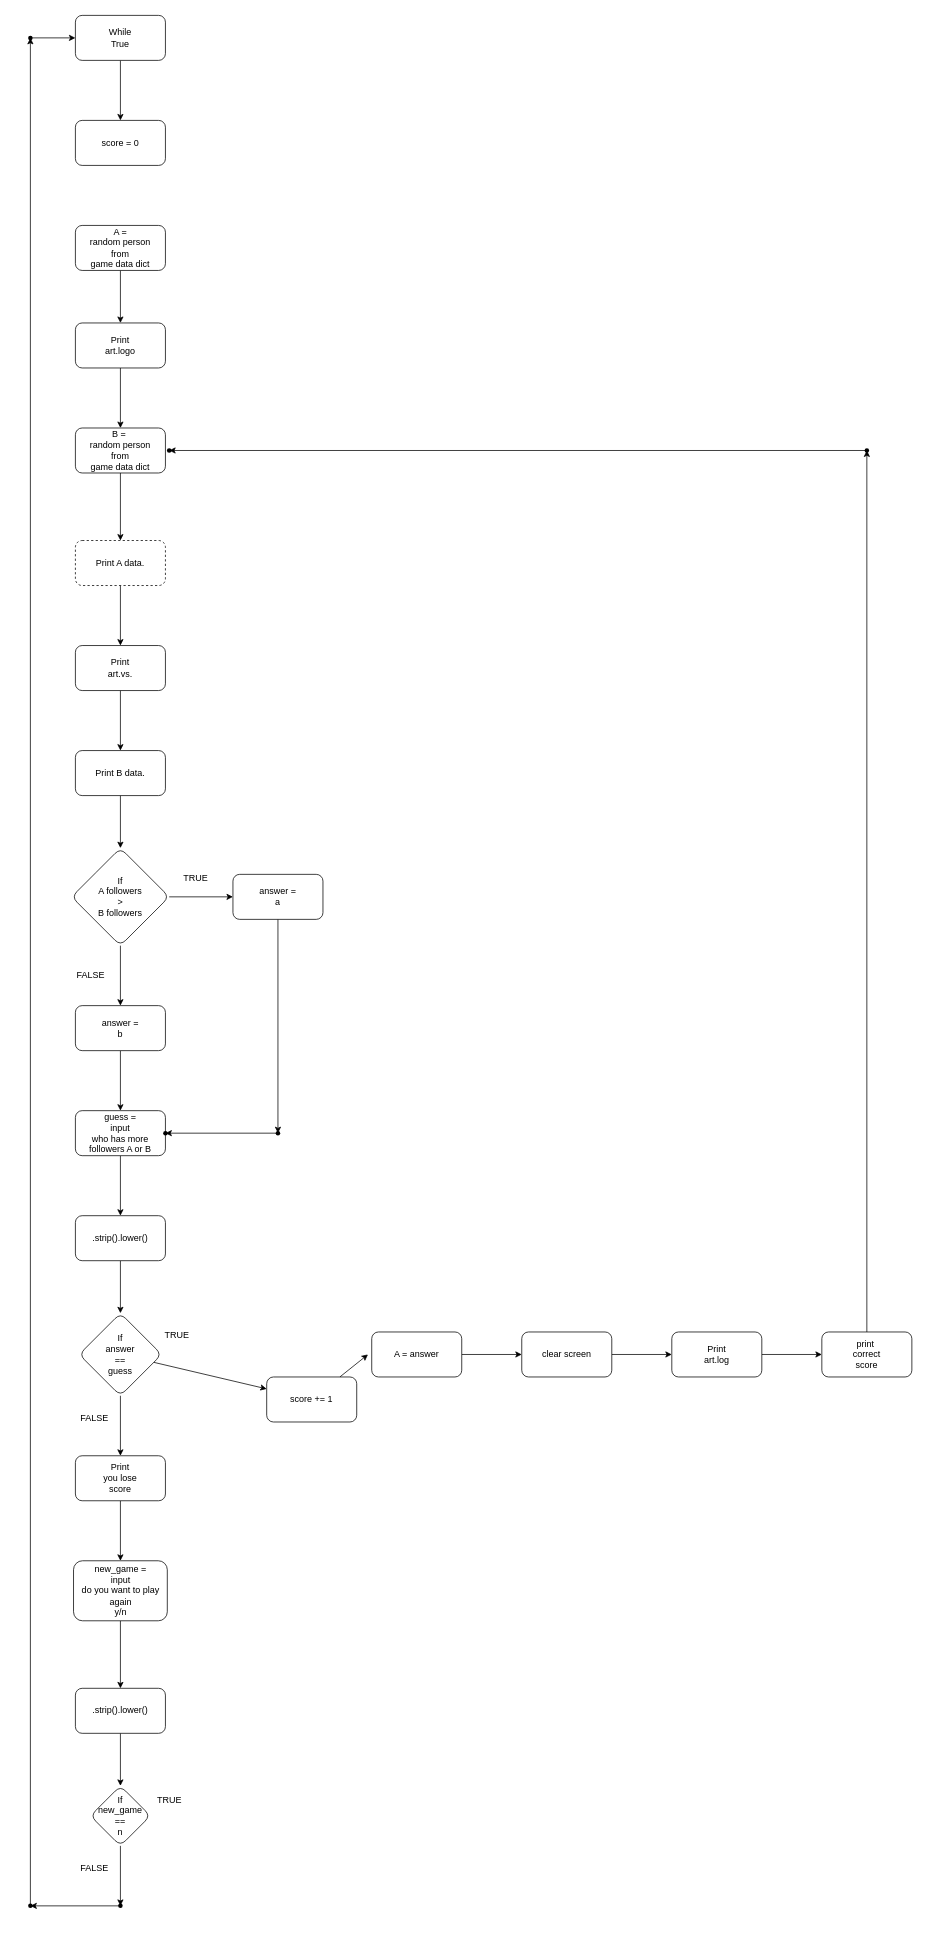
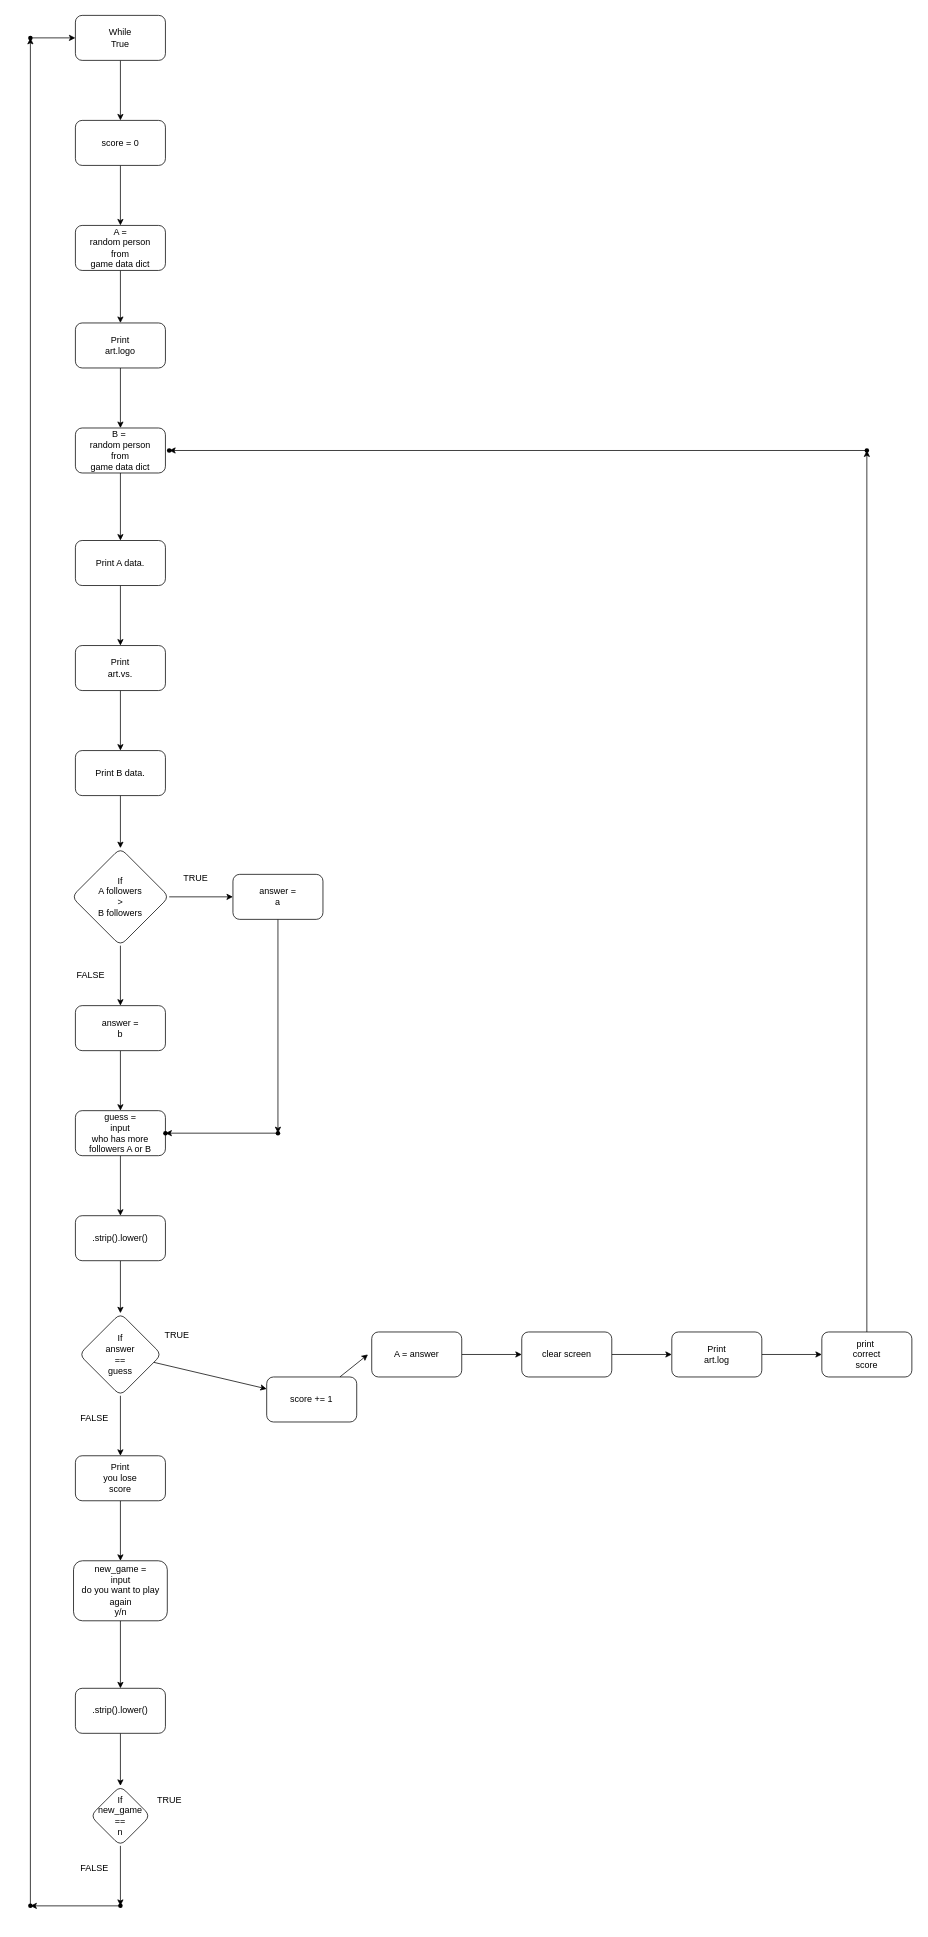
none -> (120, 192)
(120, 563) -> (120, 563)
